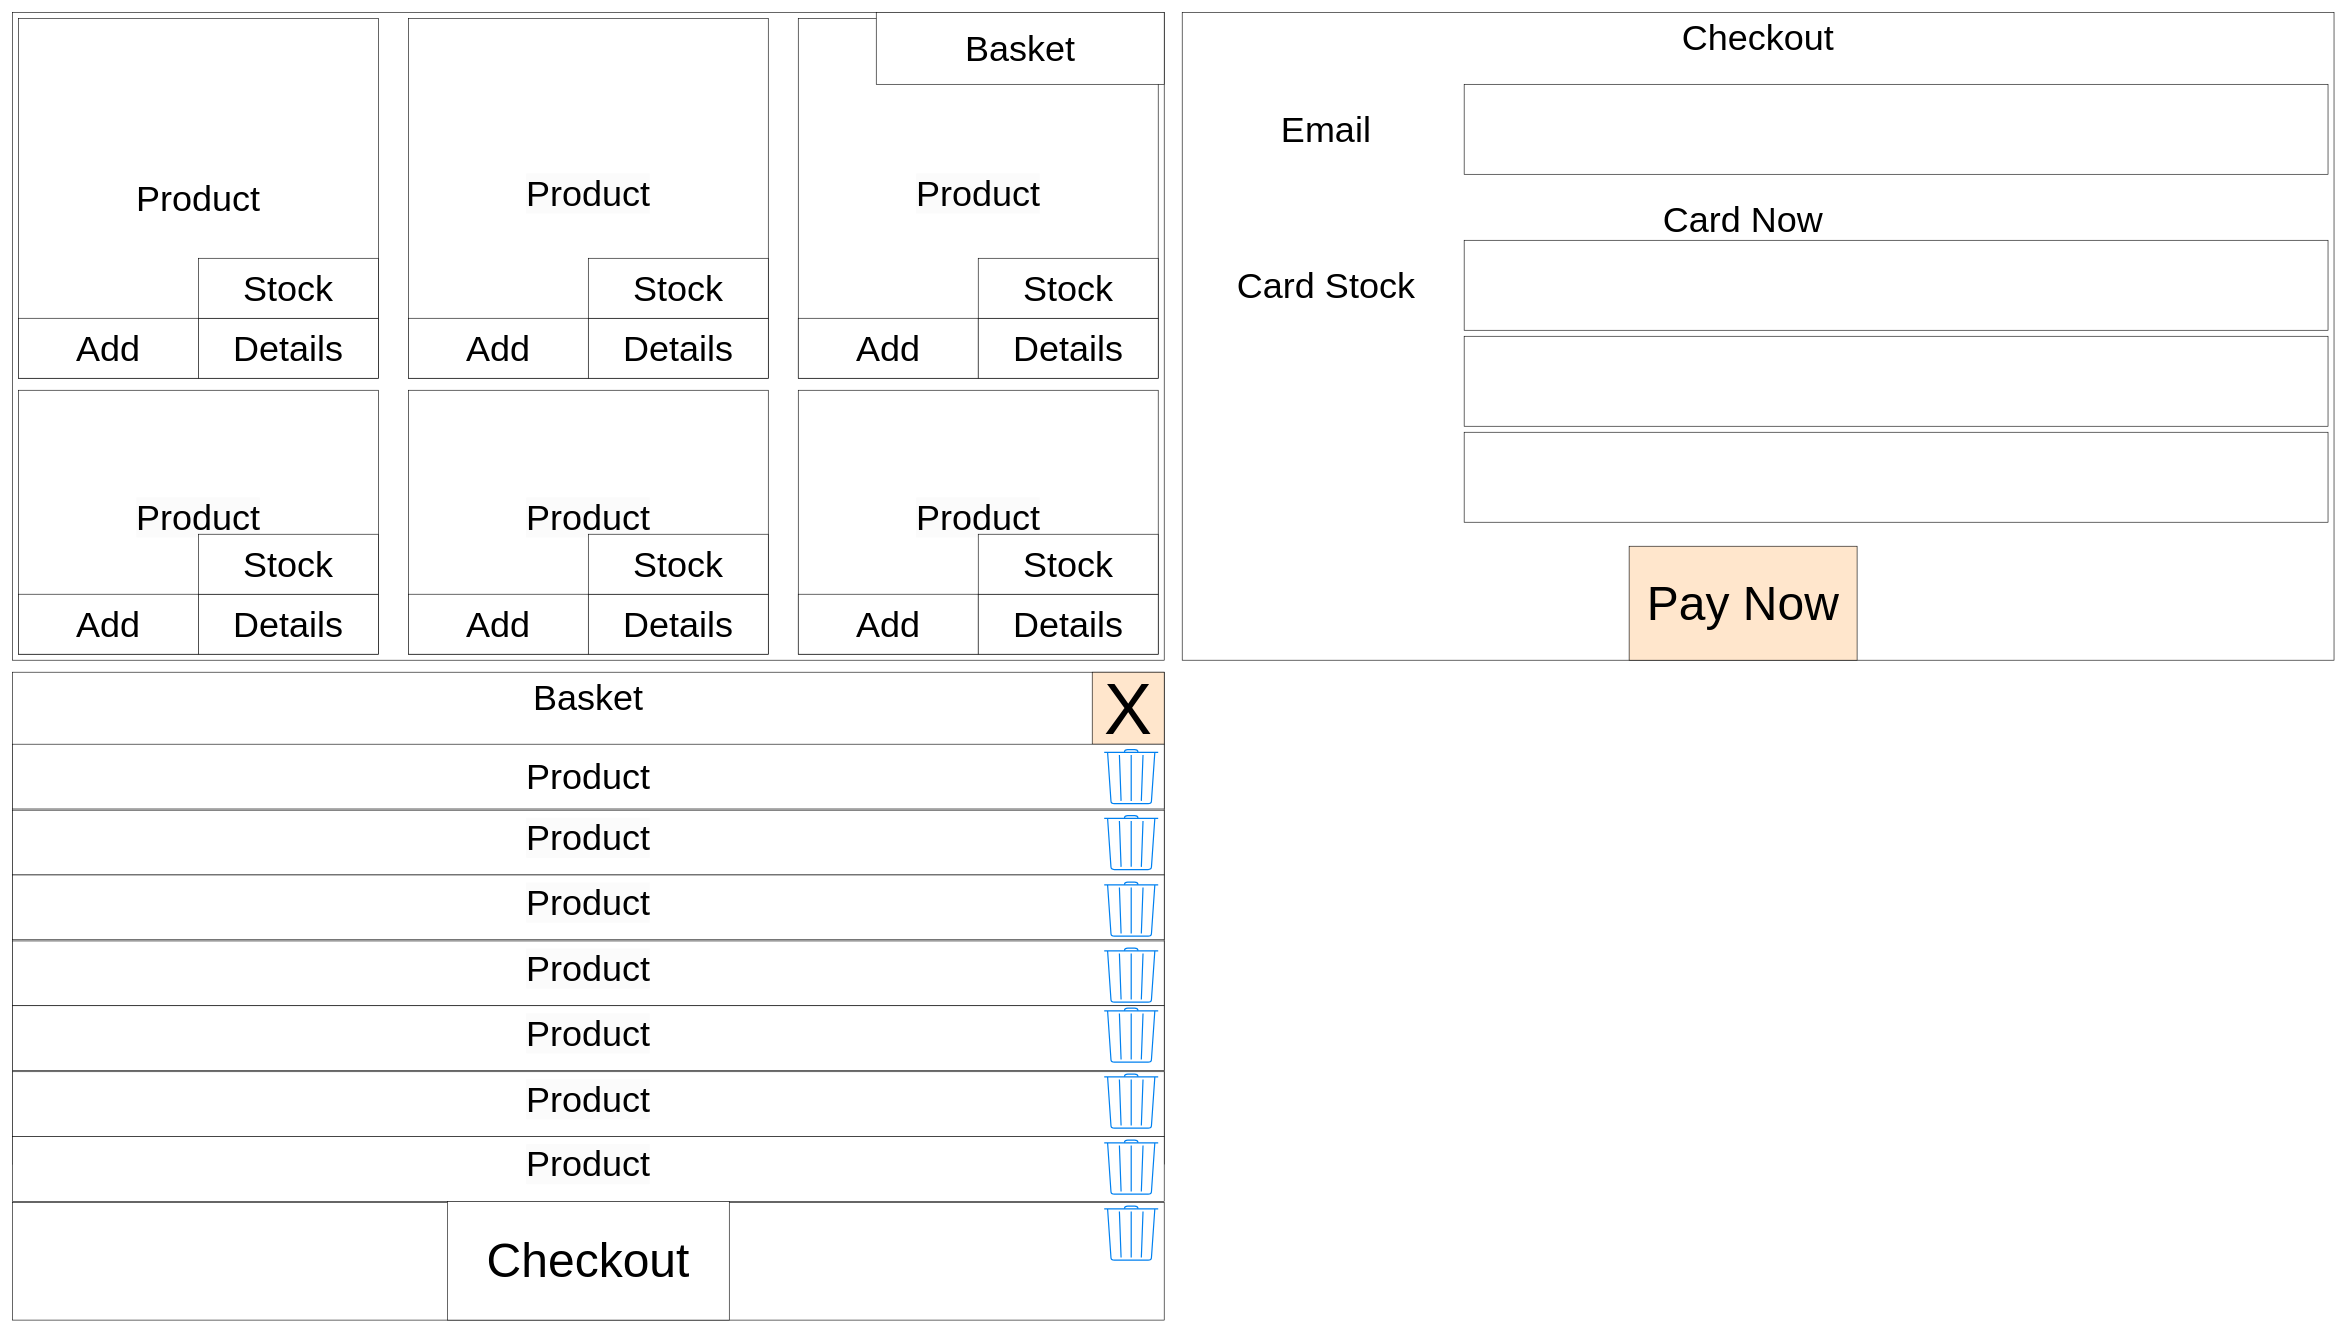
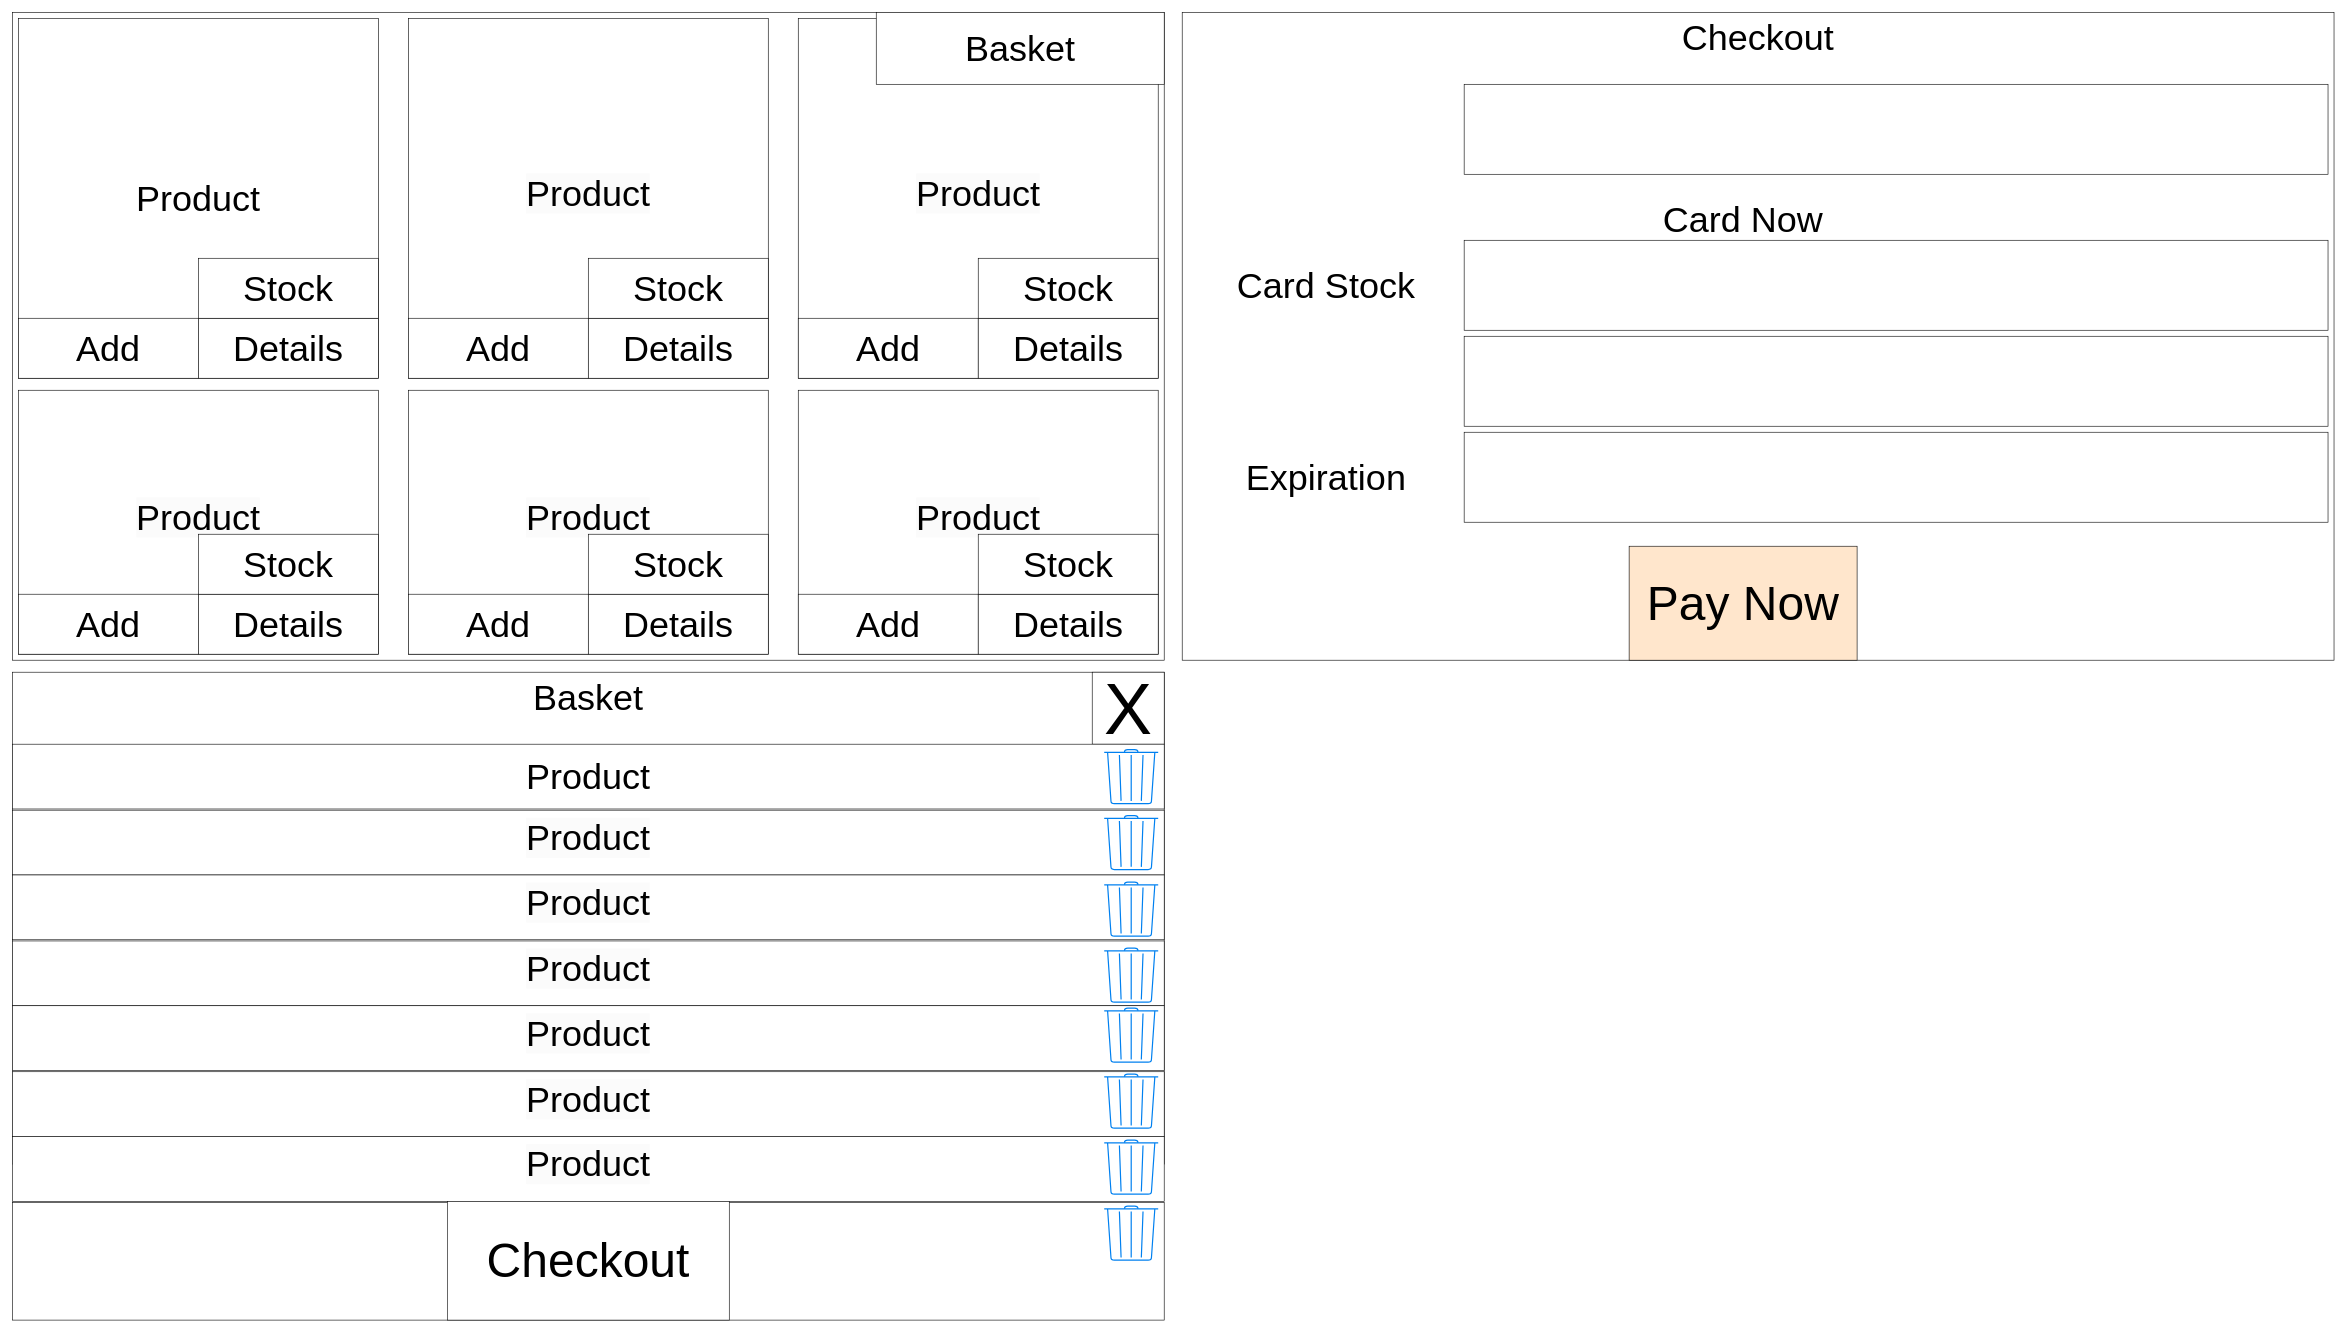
(1326, 129) -> none
none -> (1326, 477)
(1128, 708) -> (1128, 708)
